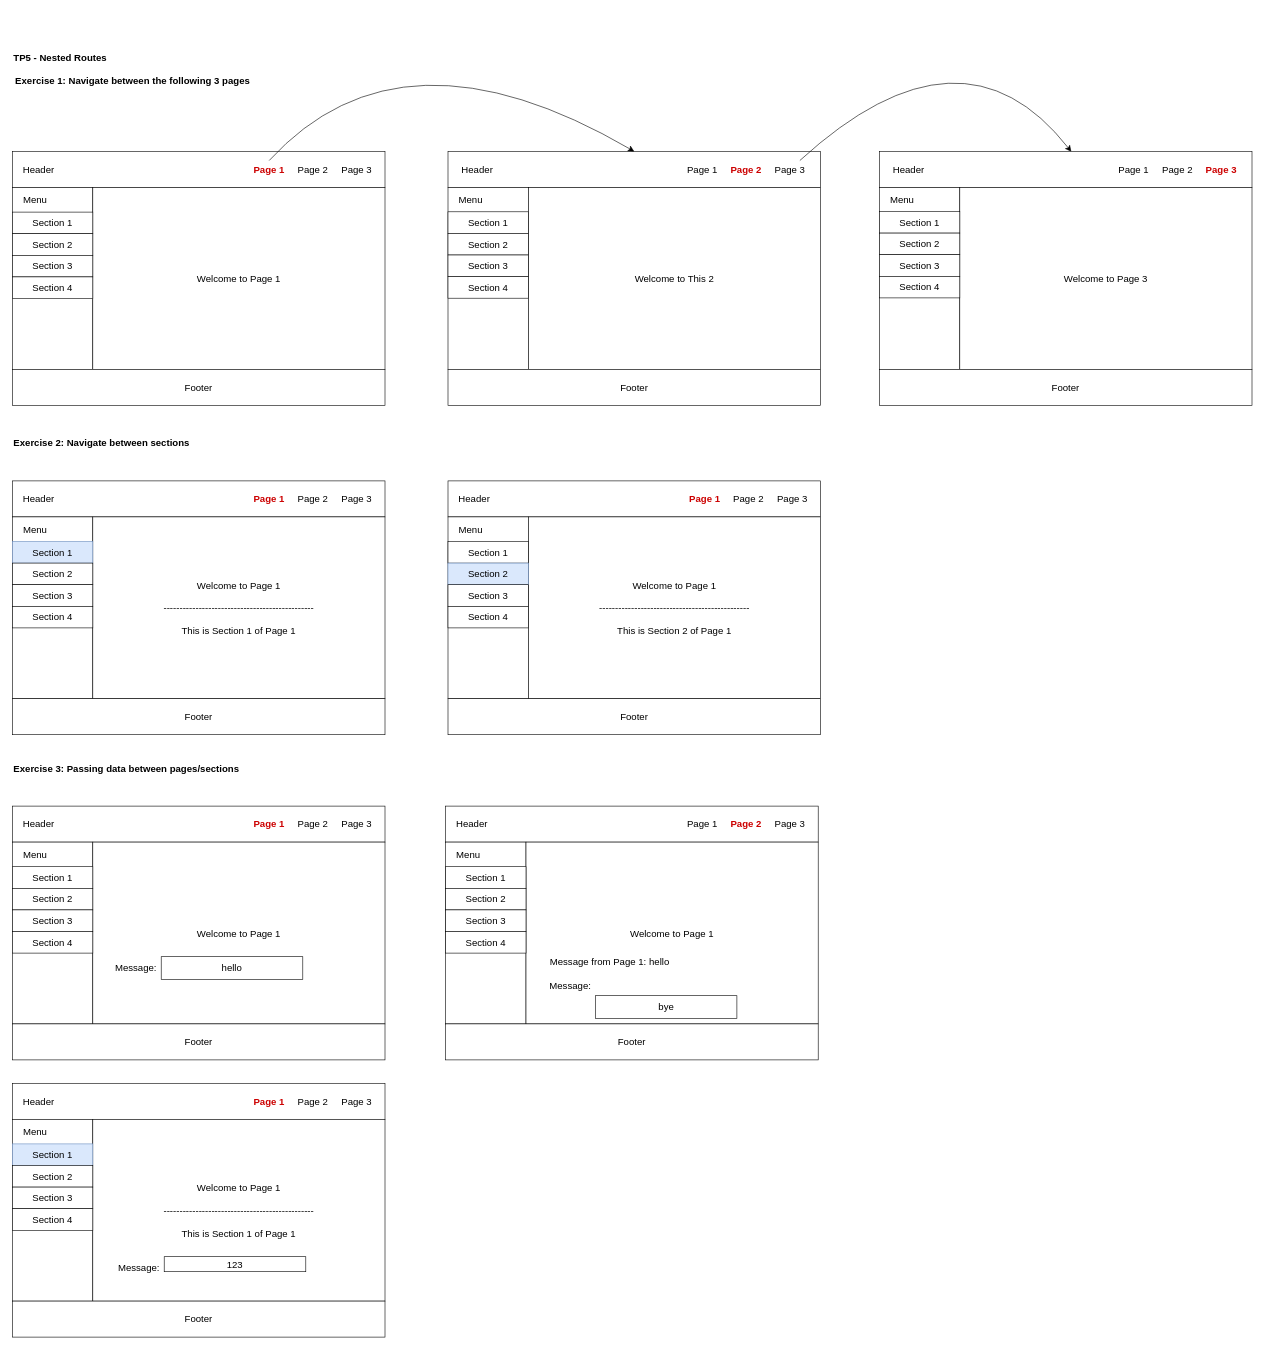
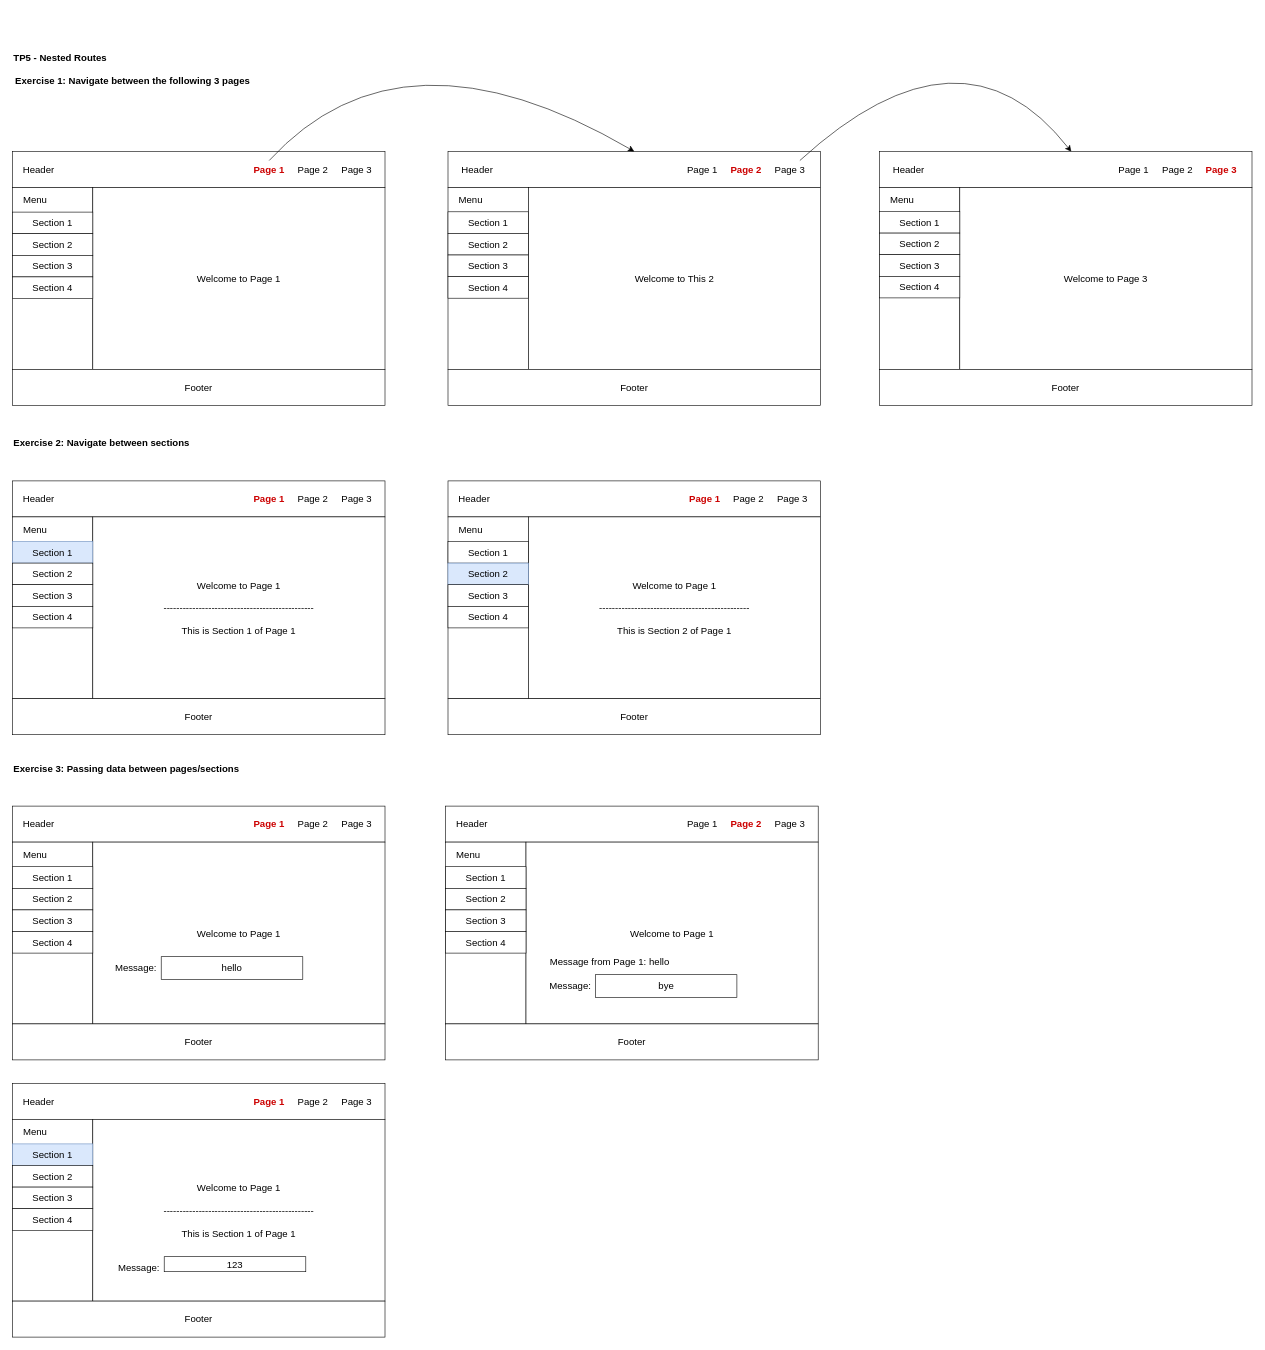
(666, 1007) -> (666, 986)
